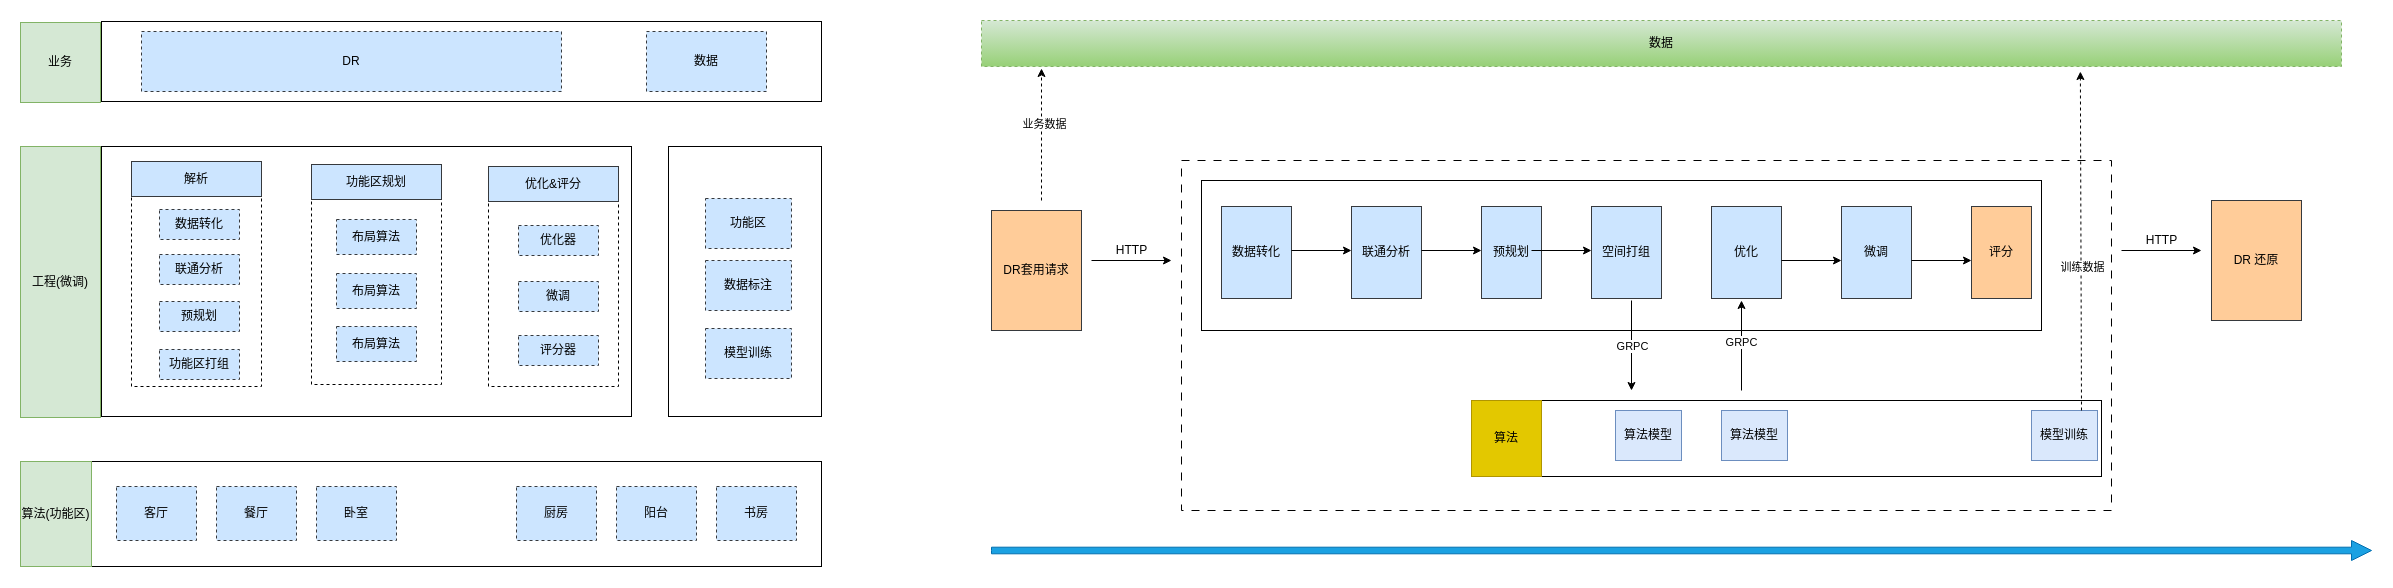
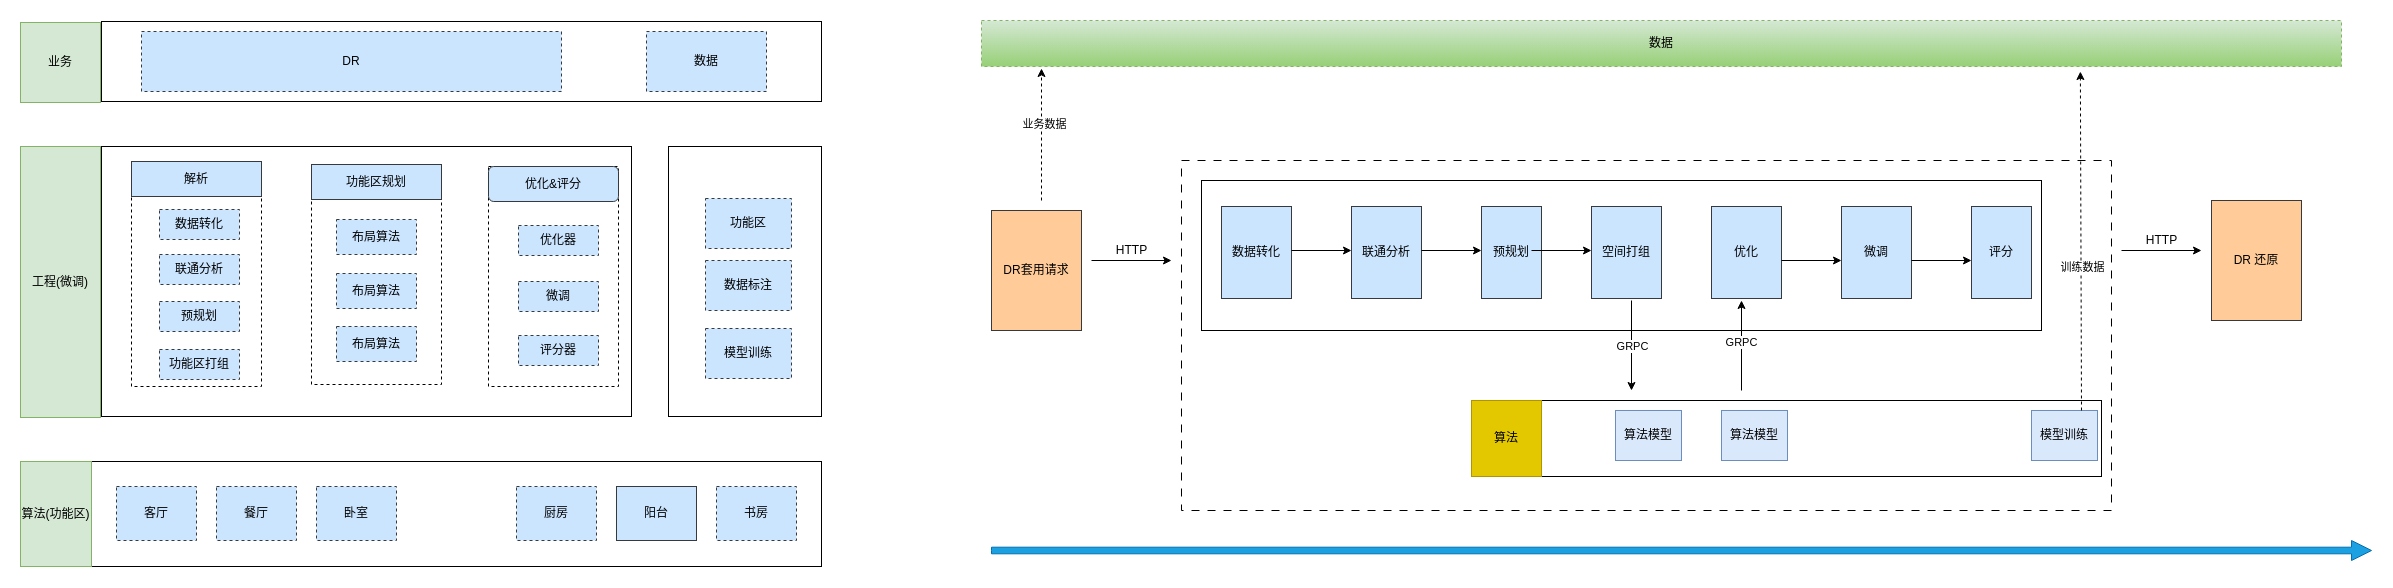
(554, 184) -> (554, 184)
(2002, 253) -> (2002, 253)
(657, 514) -> (657, 514)
